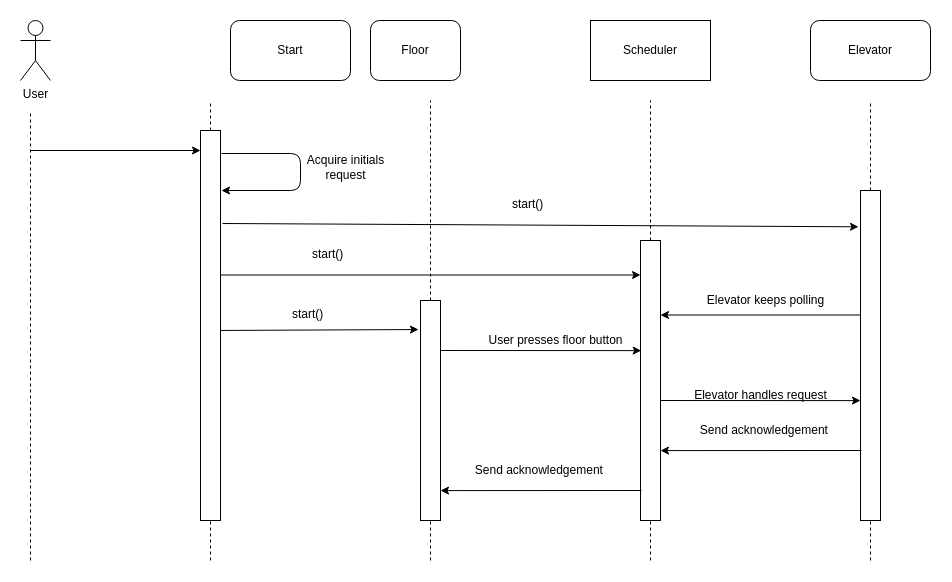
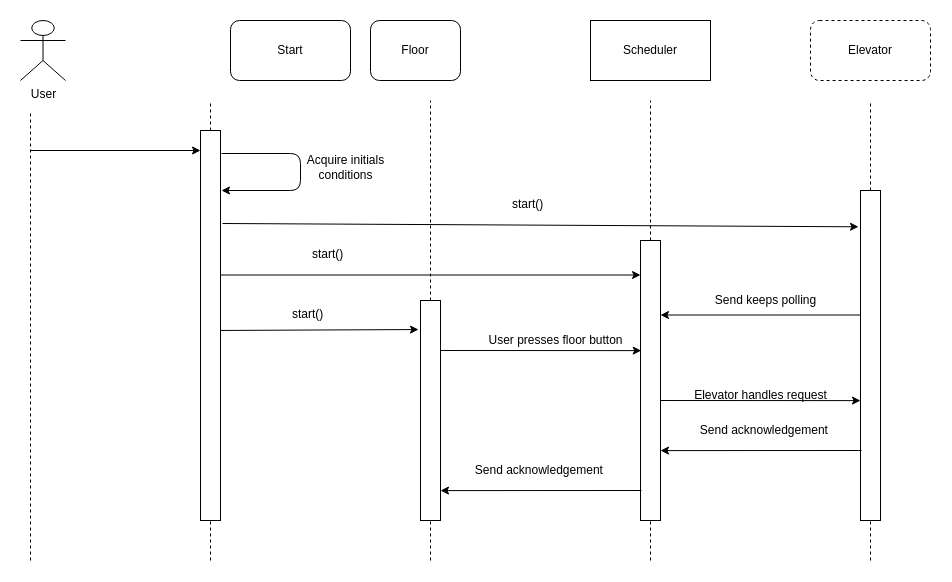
(36, 51) -> (43, 51)
(871, 51) -> (871, 51)
(346, 168) -> (346, 168)
(766, 301) -> (766, 301)
